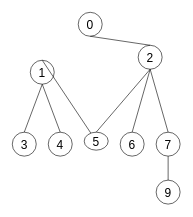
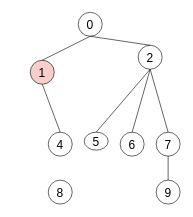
(42, 72) -> (42, 72)
(66, 96) -> (66, 49)
(33, 110) -> none
(24, 144) -> none
none -> (60, 192)
